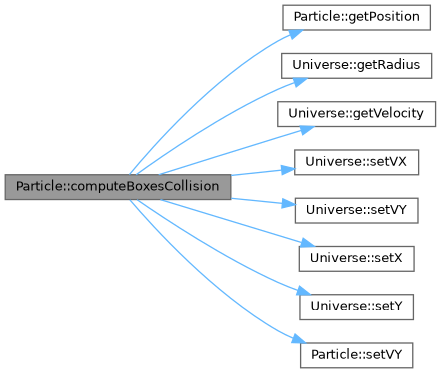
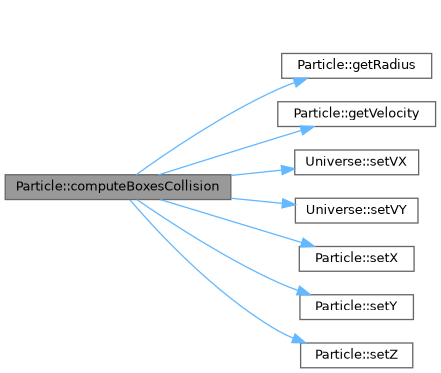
(357, 18) -> none
(357, 66) -> (357, 66)
(357, 114) -> (357, 114)
(357, 259) -> (357, 259)
(357, 307) -> (357, 307)
(357, 355) -> (357, 355)
